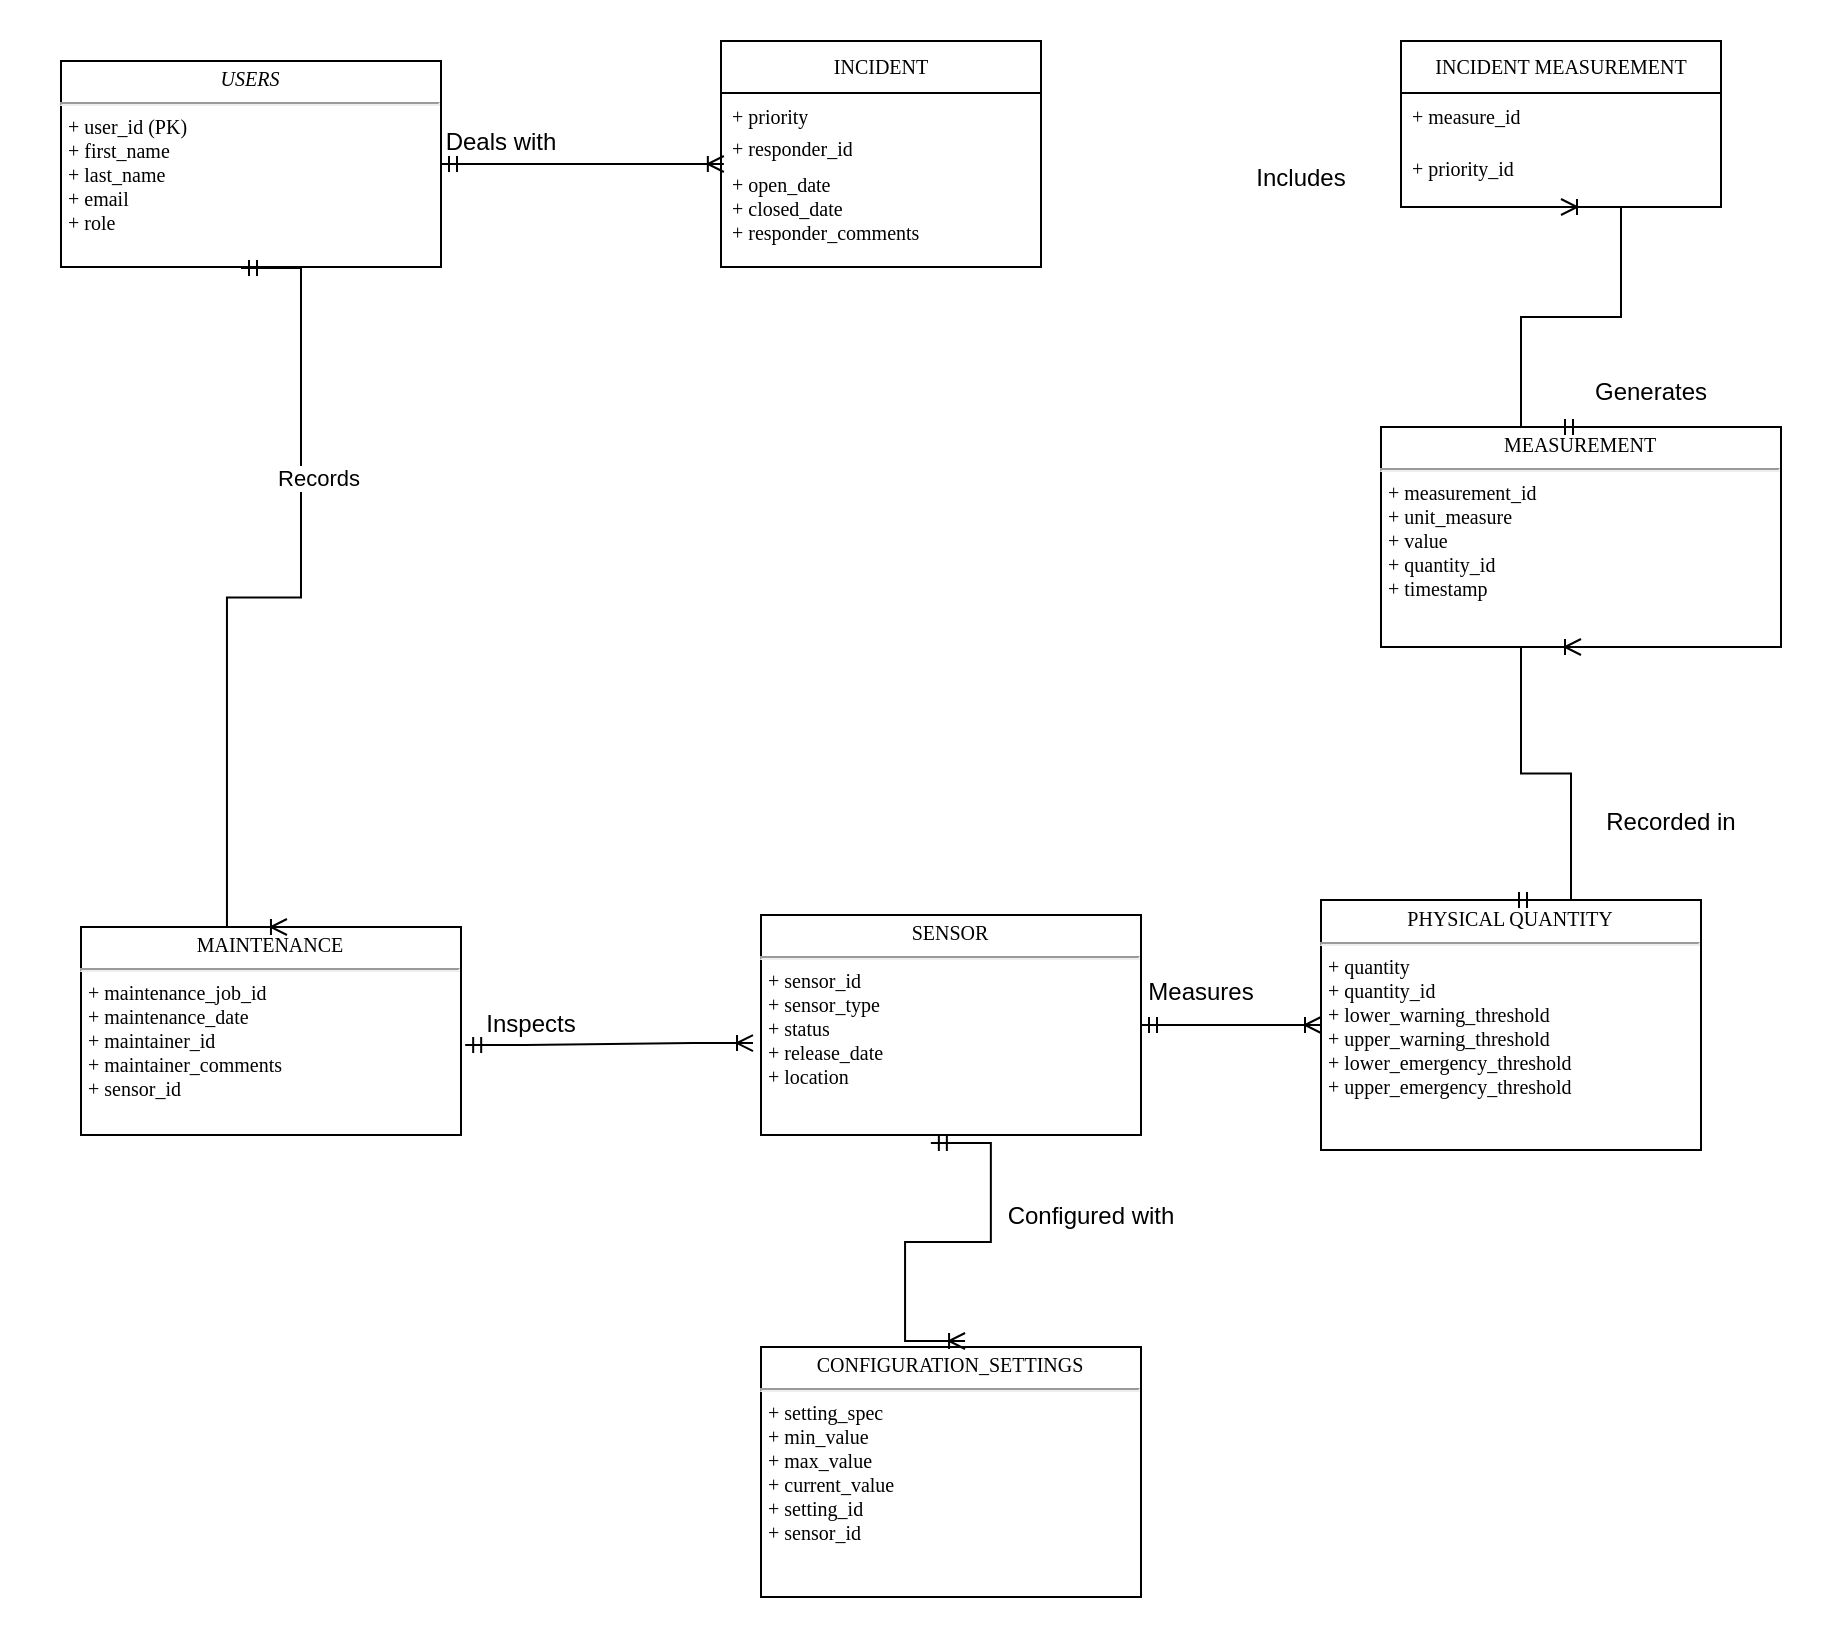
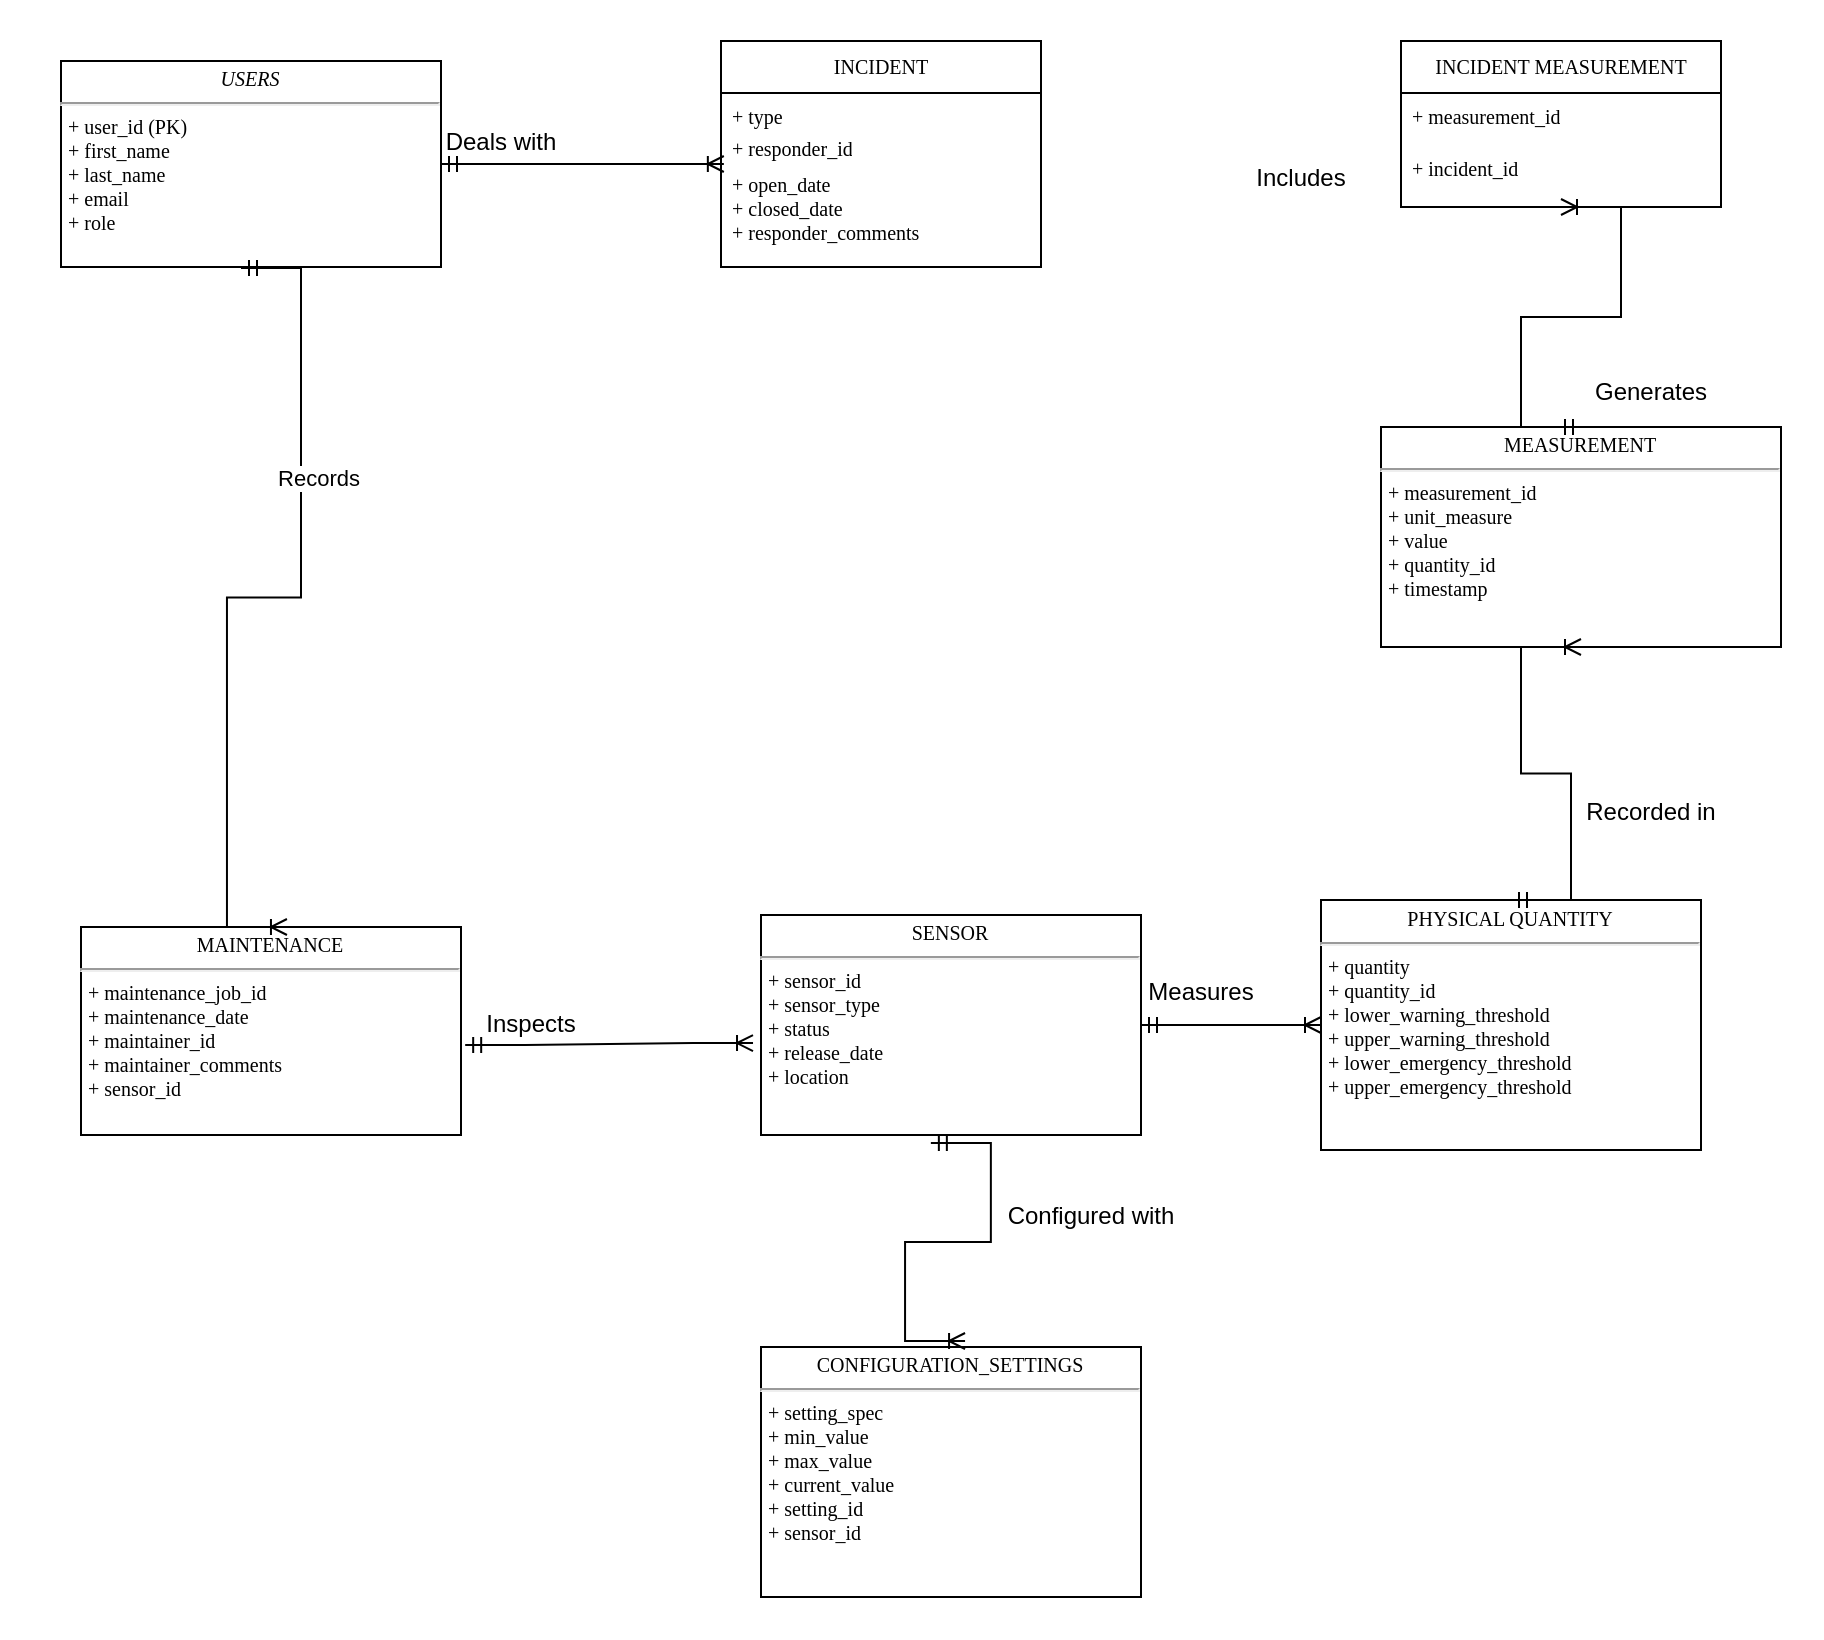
(781, 119) -> (764, 119)
(1475, 119) -> (1497, 119)
(1475, 171) -> (1475, 171)
(1671, 837) -> (1651, 827)
